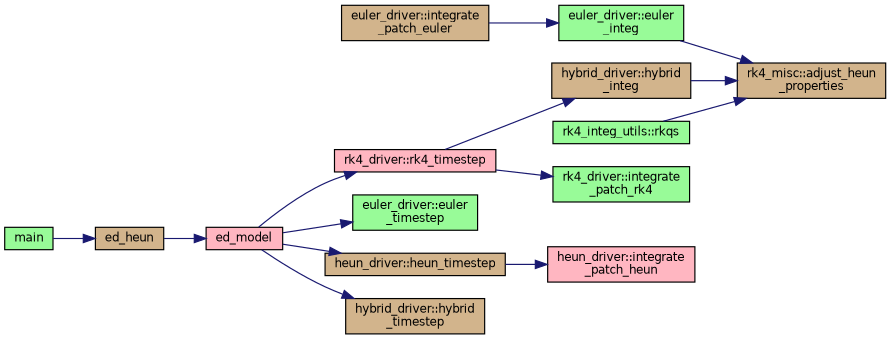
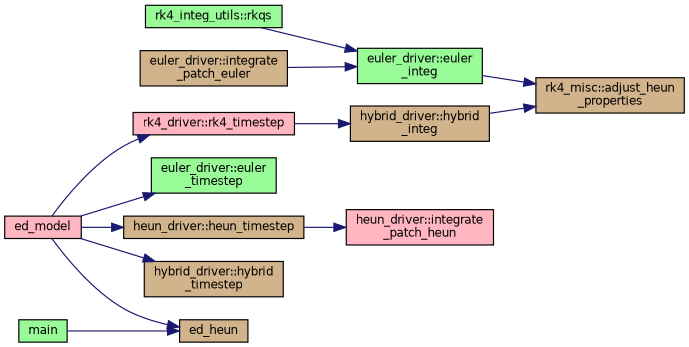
(699, 111) -> (303, 38)
(621, 184) -> none
(179, 238) -> (102, 293)
